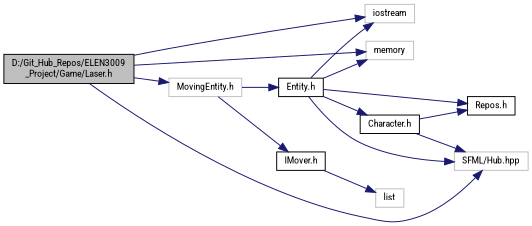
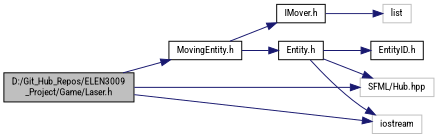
(390, 50) -> none
(205, 87) -> (205, 50)
(491, 106) -> (397, 50)
(390, 124) -> none
